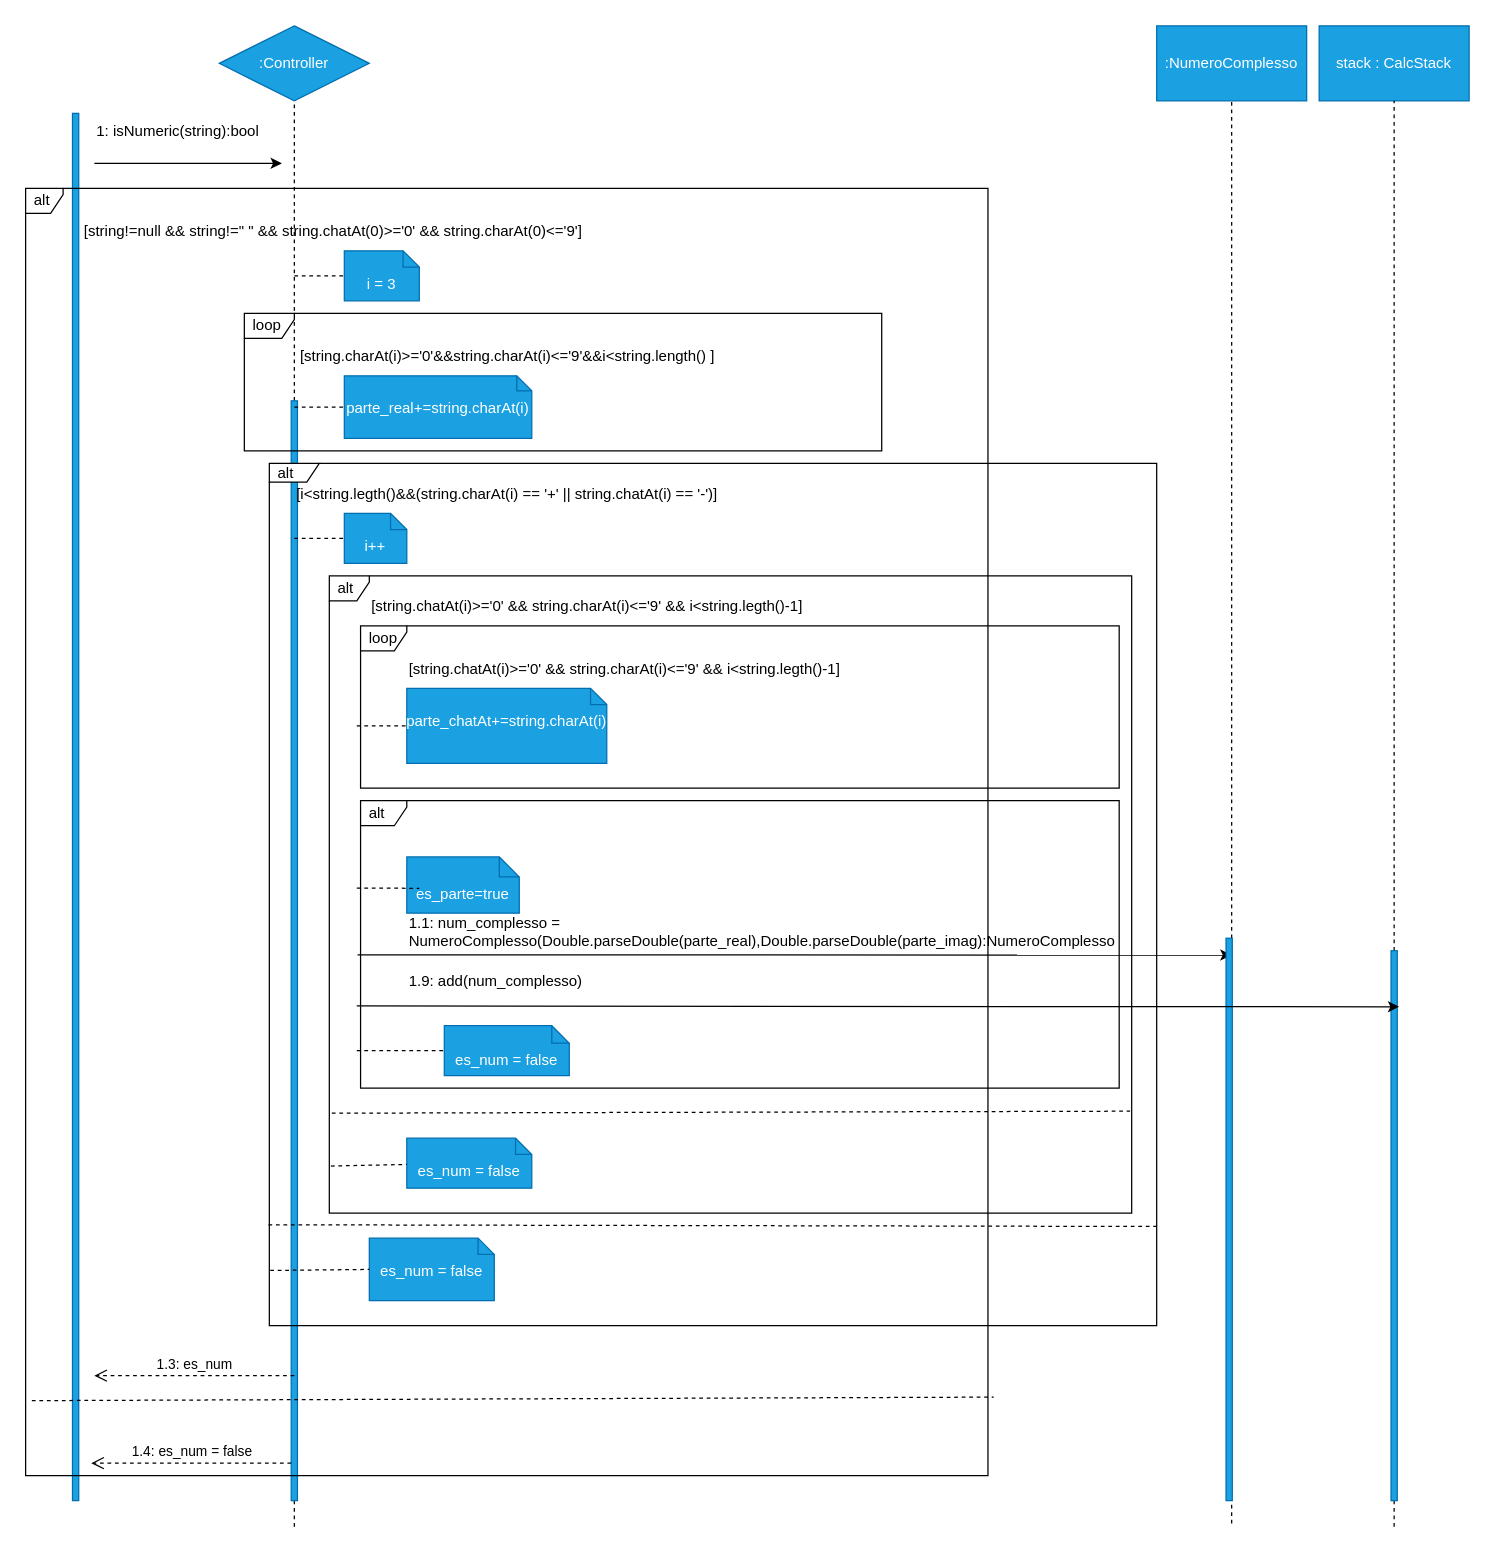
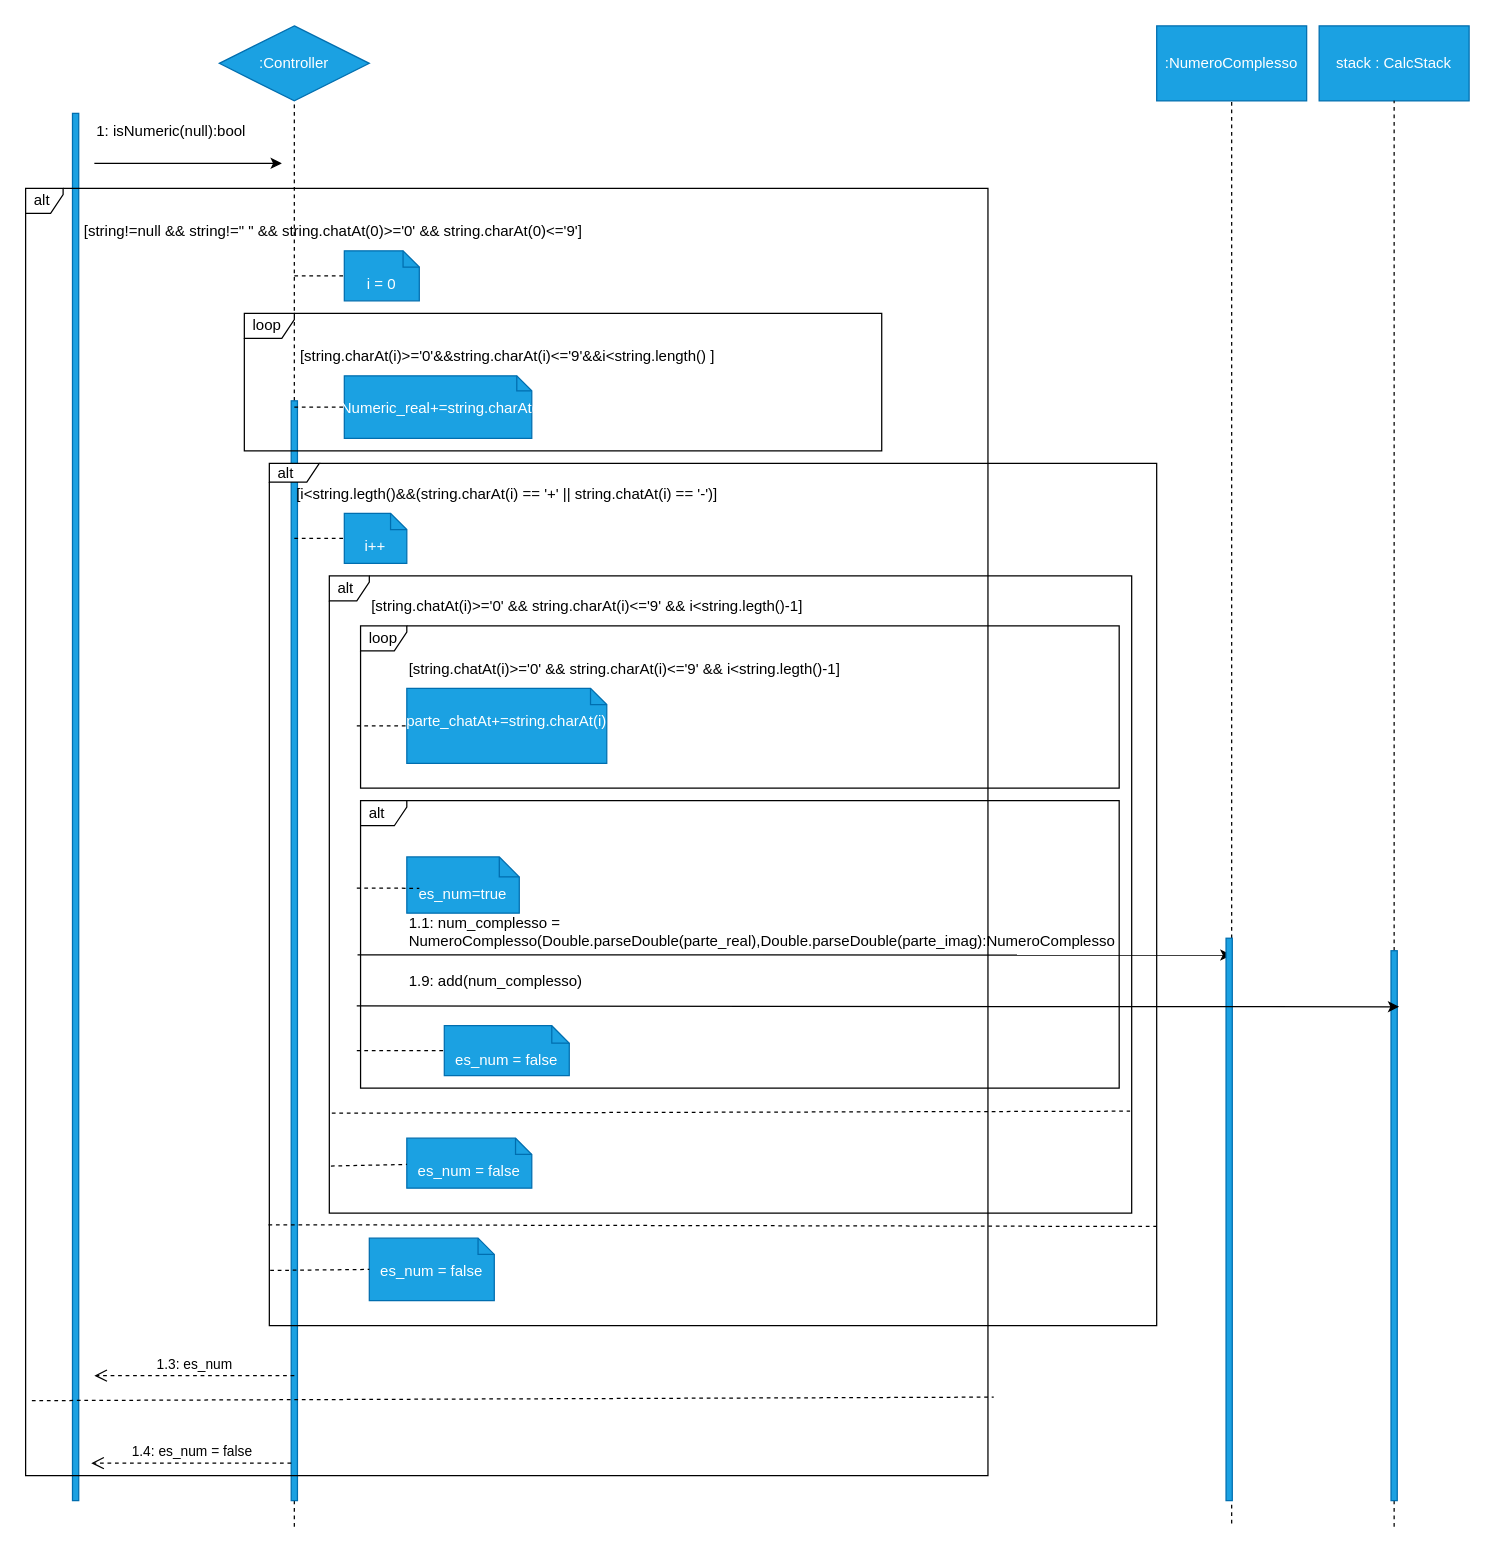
(188, 132) -> (178, 132)
(382, 285) -> (382, 285)
(438, 417) -> (438, 417)
(463, 895) -> (463, 895)
